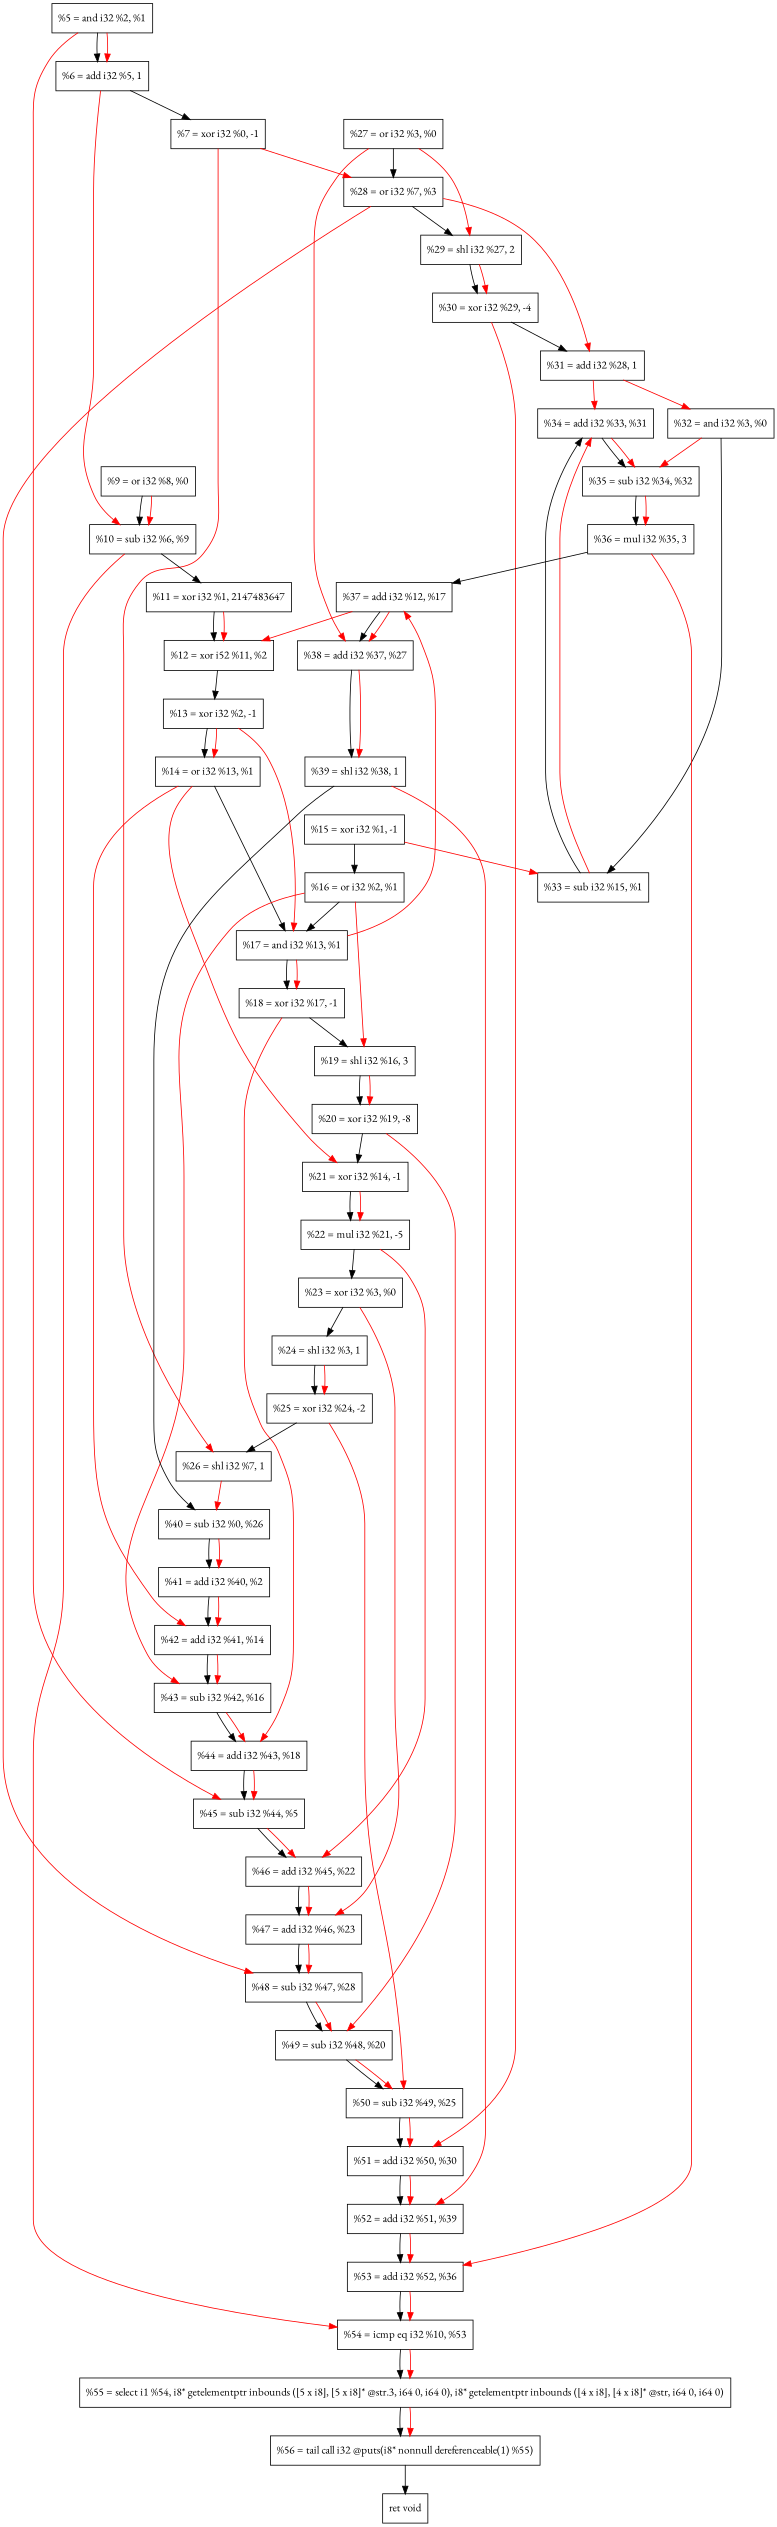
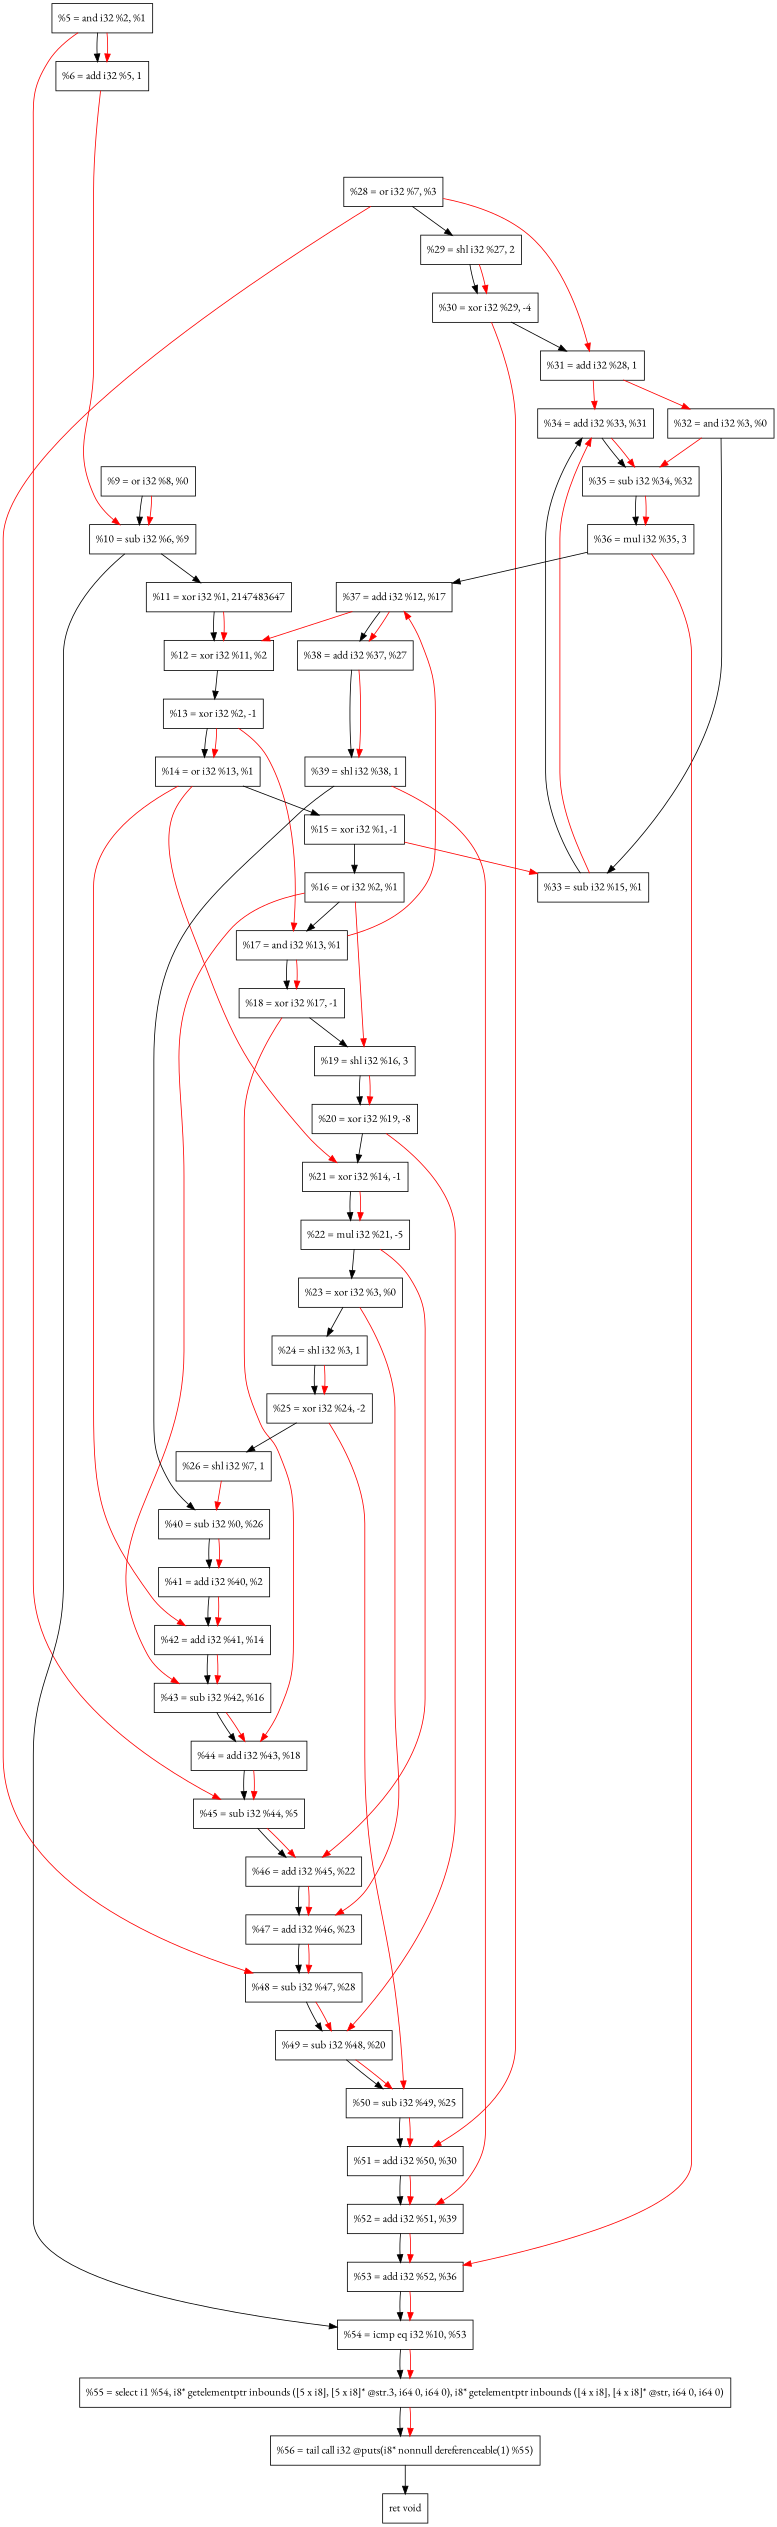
(218, 134) -> none
(393, 134) -> none
(219, 655) -> (219, 655)
(246, 851) -> (277, 799)
(63, 1542) -> (63, 1542)
